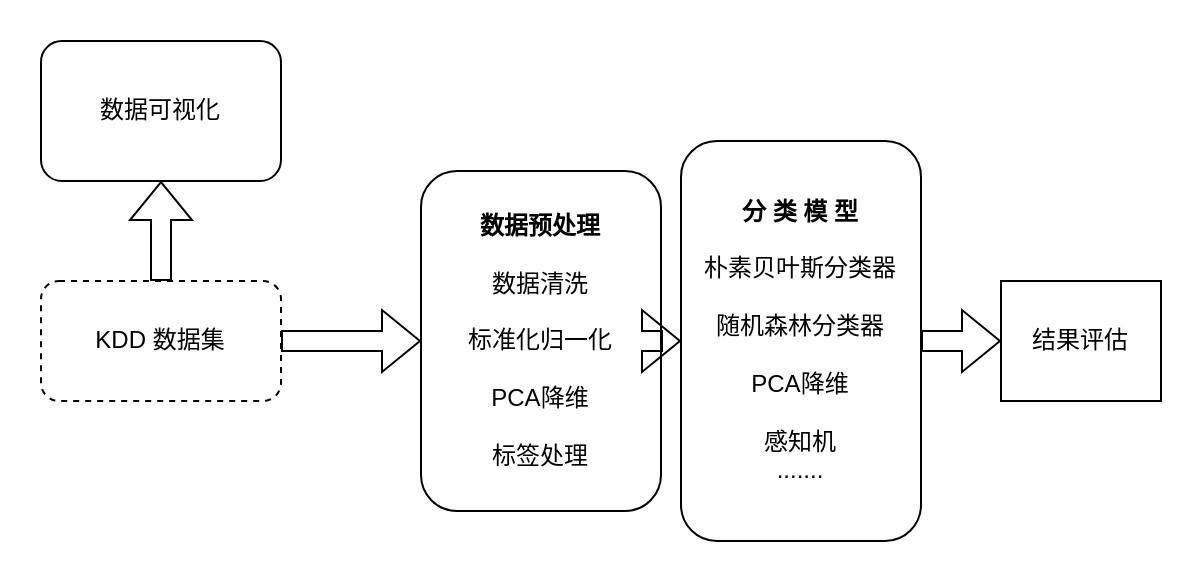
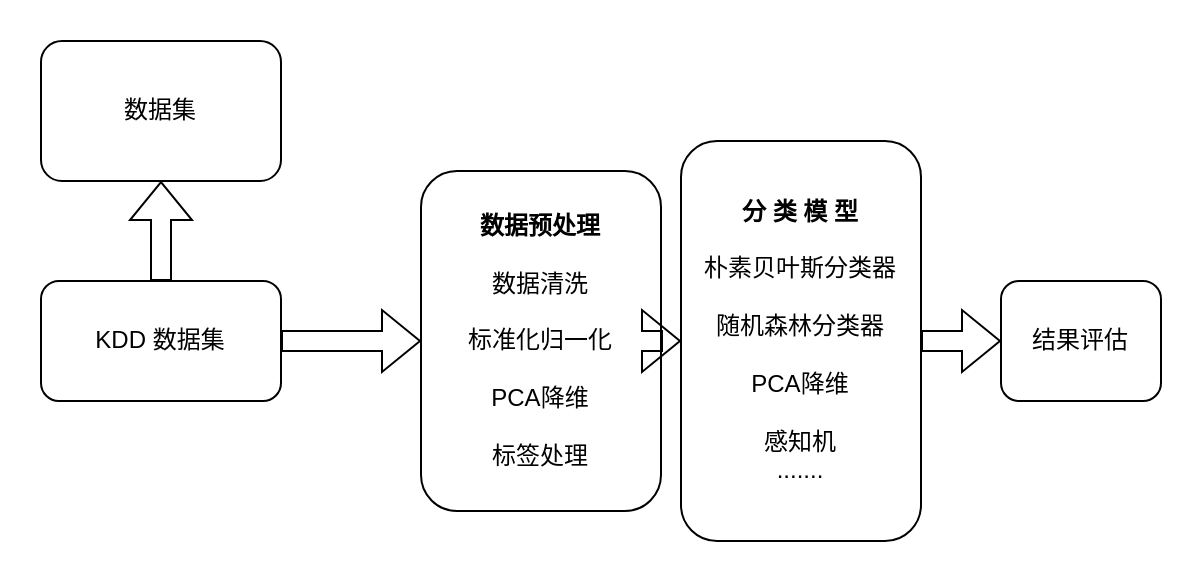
(161, 111) -> (161, 111)
(161, 341) -> (161, 341)
(1081, 341) -> (1081, 341)
